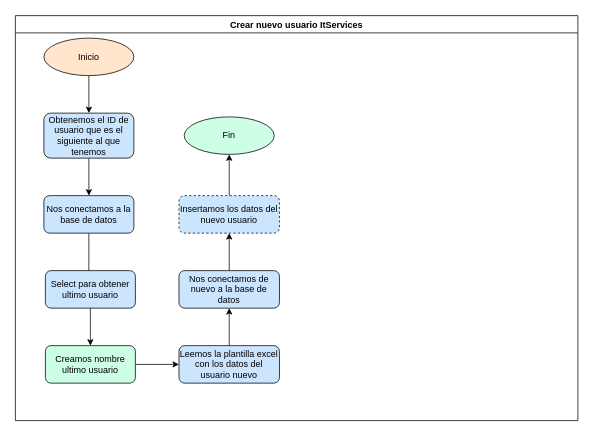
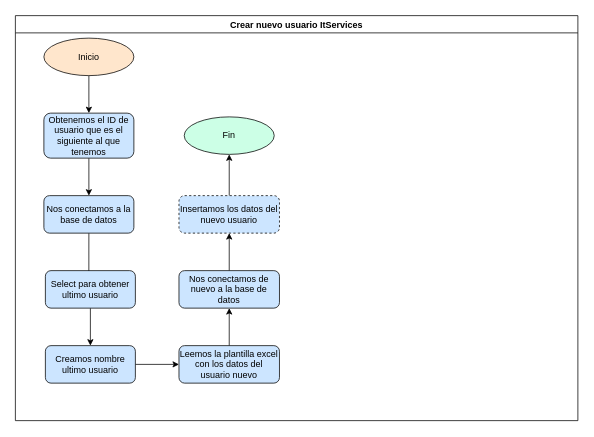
(90, 364) -> (90, 364)
